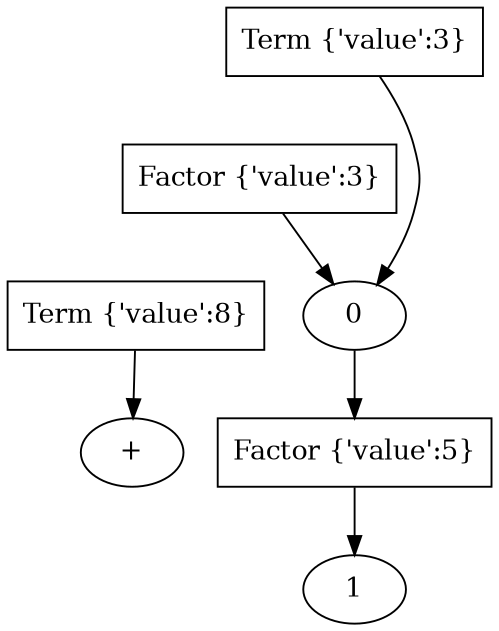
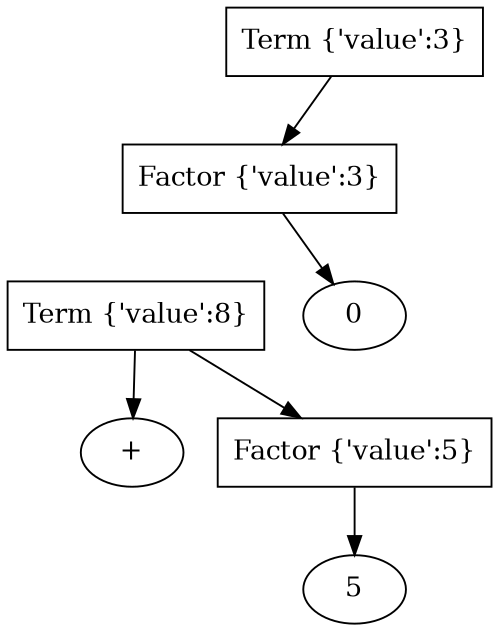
(419, 171) -> (313, 103)
(355, 375) -> (237, 379)
(355, 589) -> (355, 589)
